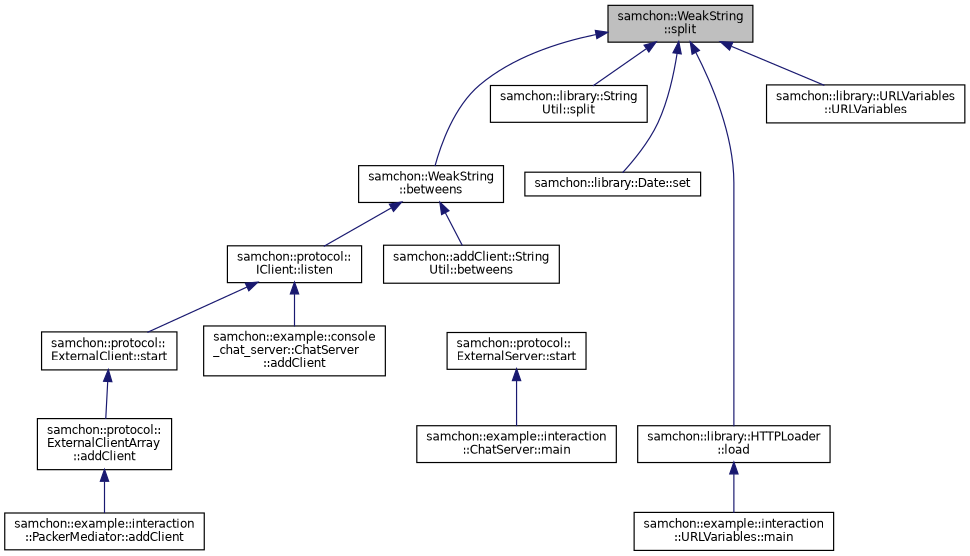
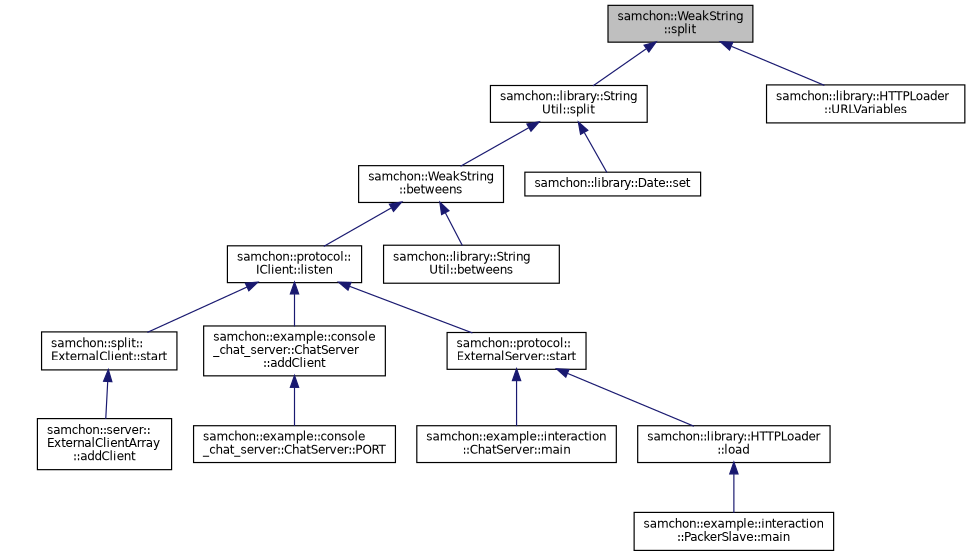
(493, 75) -> (495, 147)
(866, 104) -> (866, 104)
(660, 118) -> (596, 152)
(734, 236) -> (631, 400)
(471, 264) -> (471, 264)
none -> (411, 310)
(109, 351) -> (109, 351)
(104, 444) -> (104, 444)
none -> (294, 444)
(104, 531) -> none
(734, 531) -> (734, 531)
